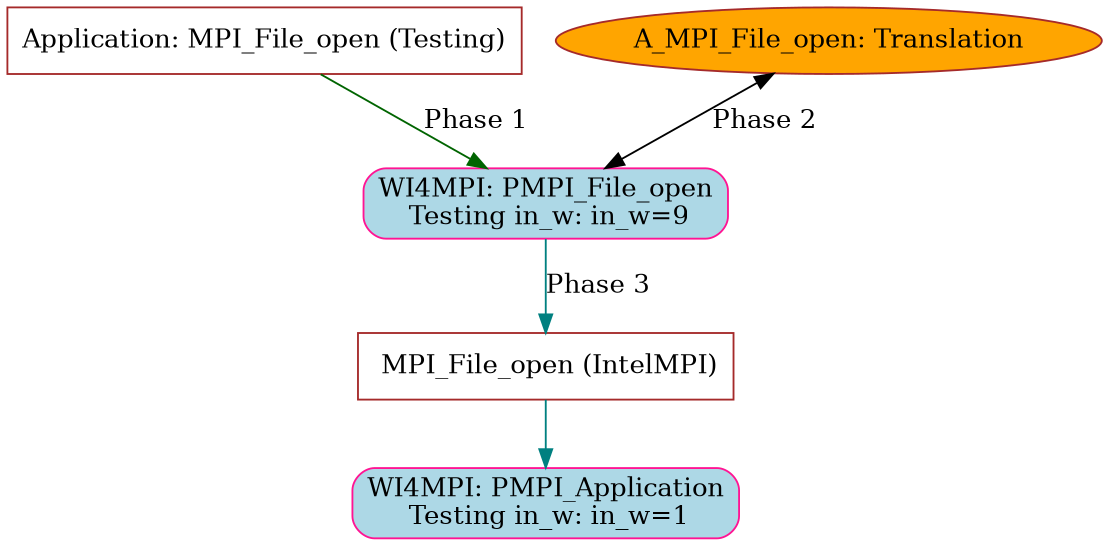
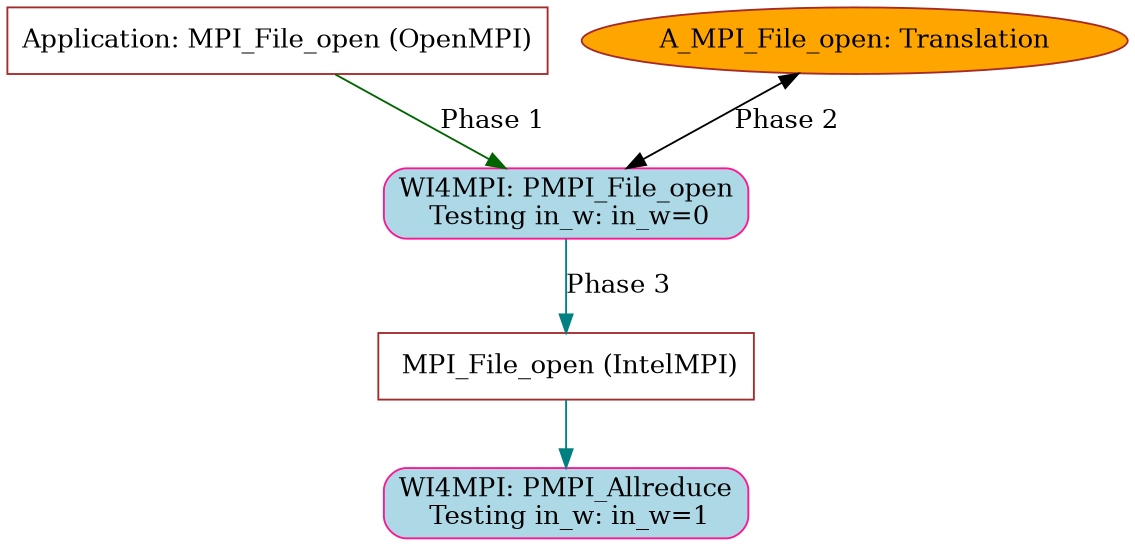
(265, 41) -> (278, 41)
(546, 203) -> (566, 203)
(546, 503) -> (566, 503)
